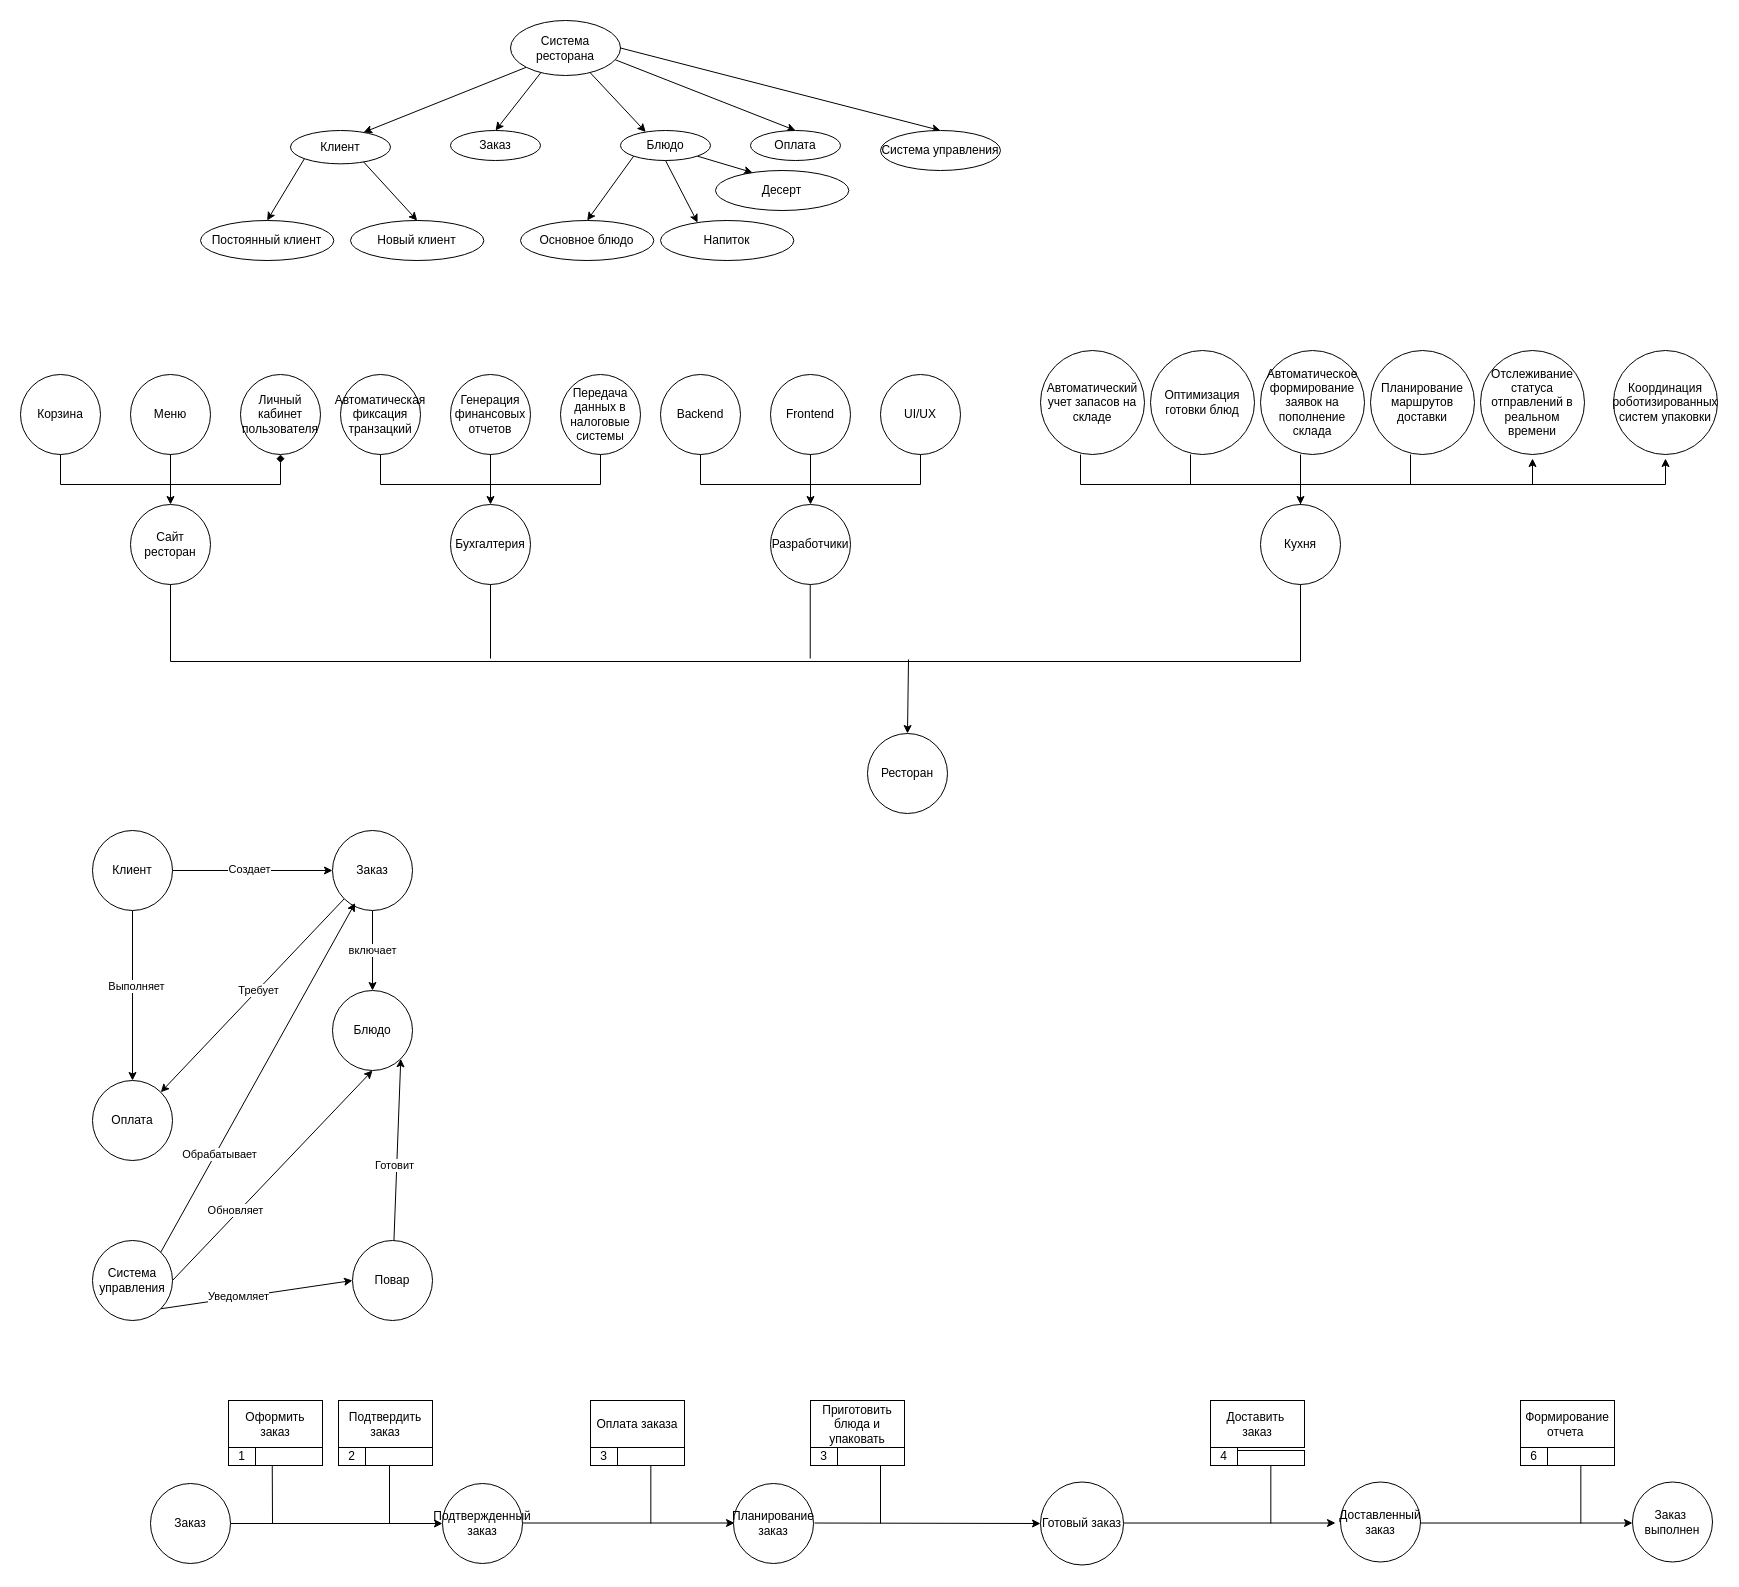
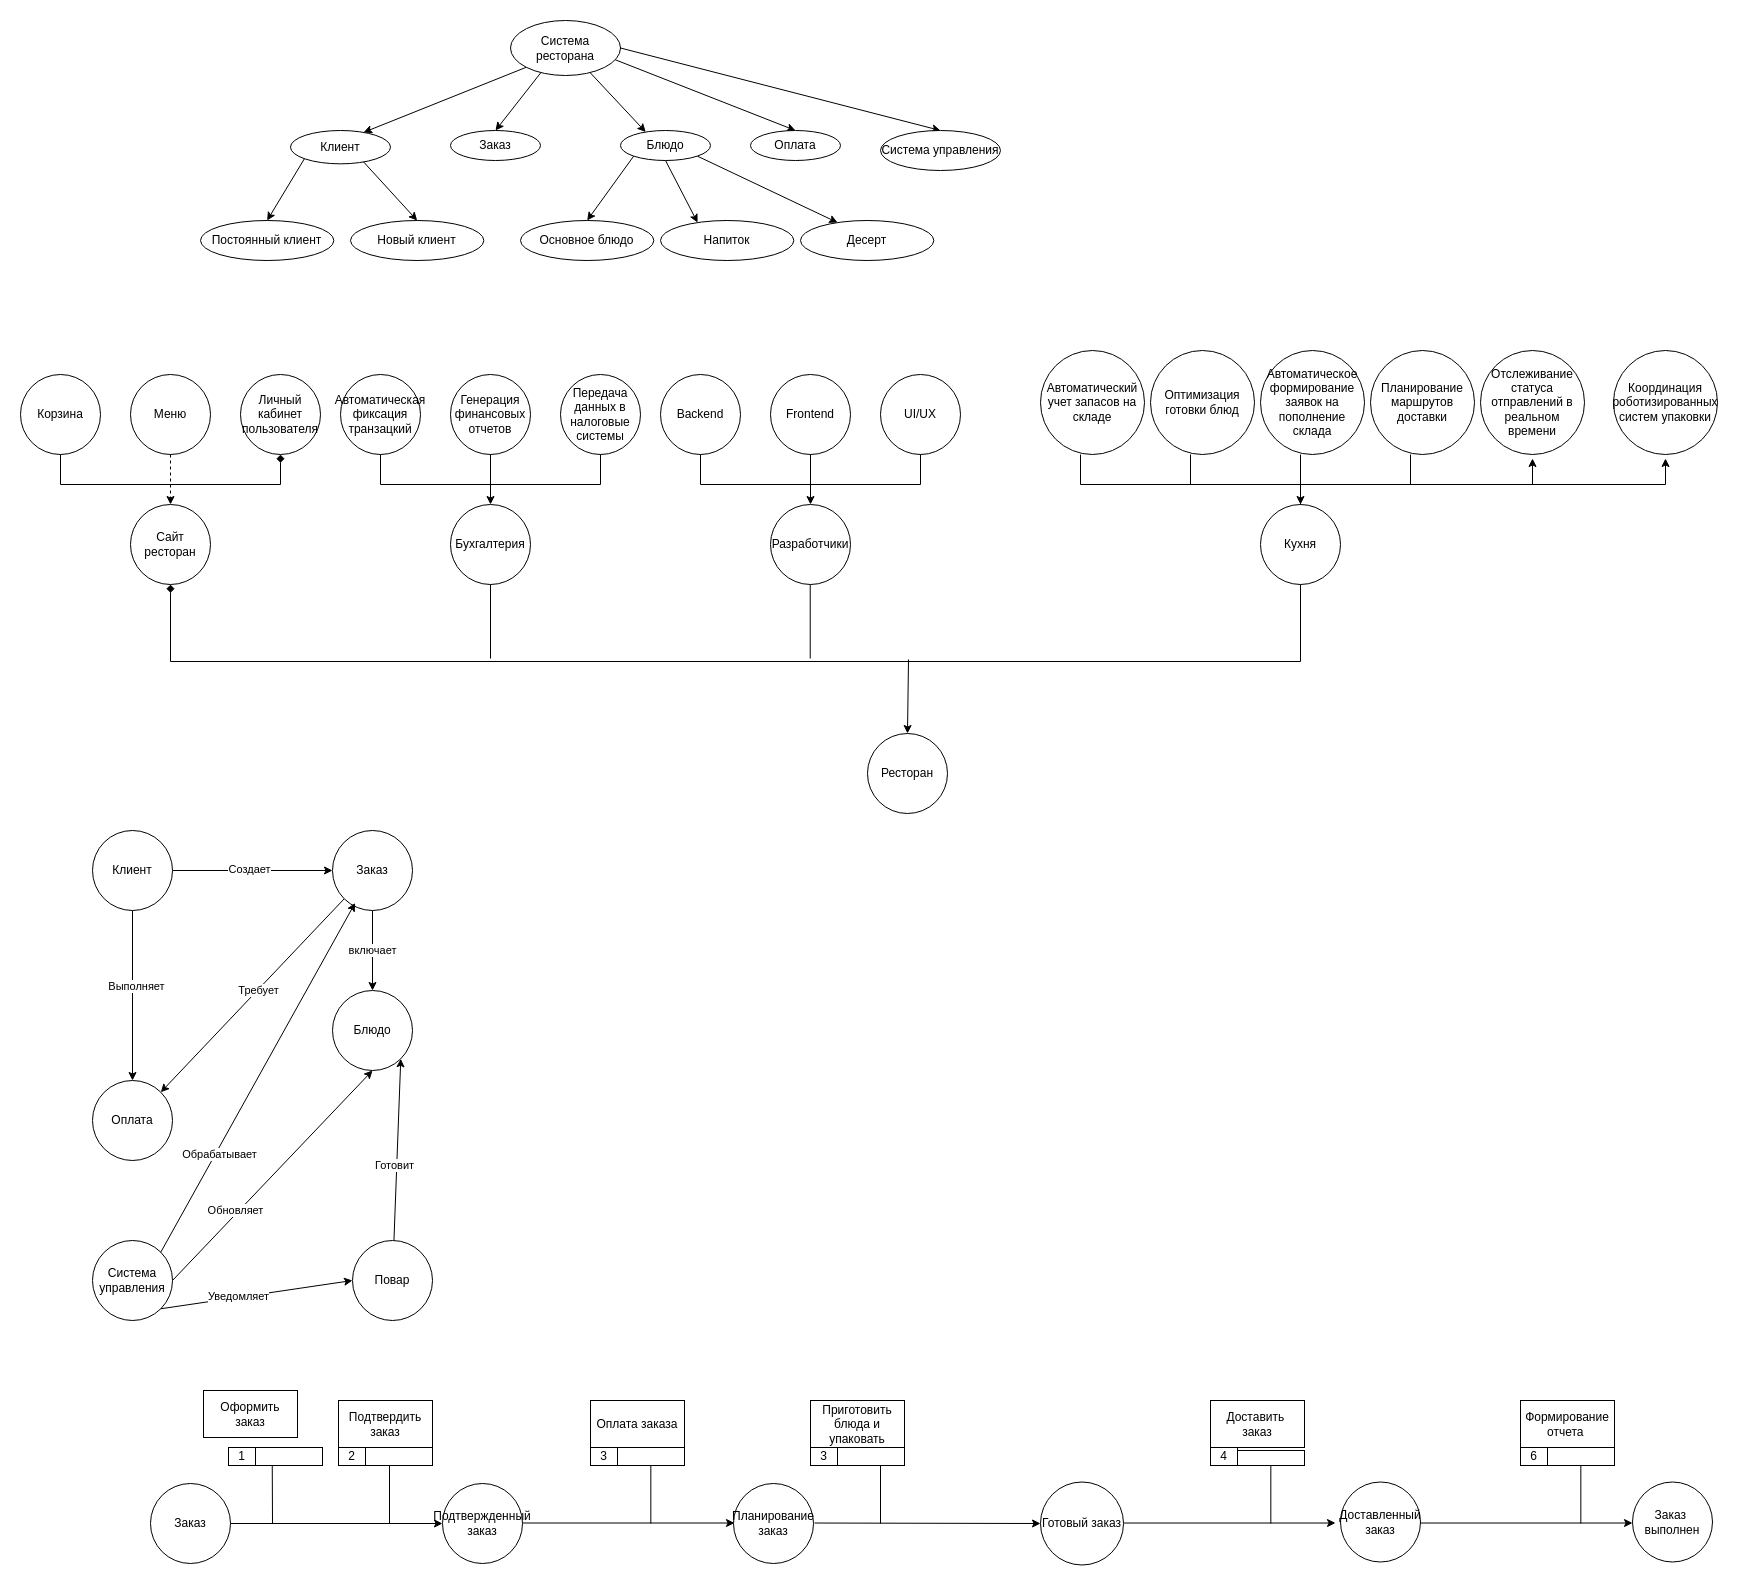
(782, 191) -> (867, 241)
(171, 477) -> (171, 477)
(171, 589) -> (171, 593)
(276, 1424) -> (251, 1414)
